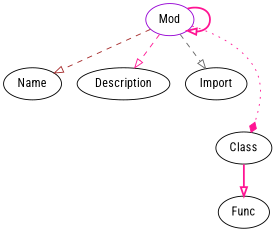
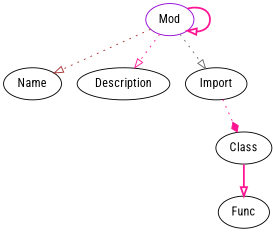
(150, 47) -> (150, 47)
(190, 48) -> (190, 48)
(107, 49) -> (107, 49)
(249, 59) -> (228, 111)
